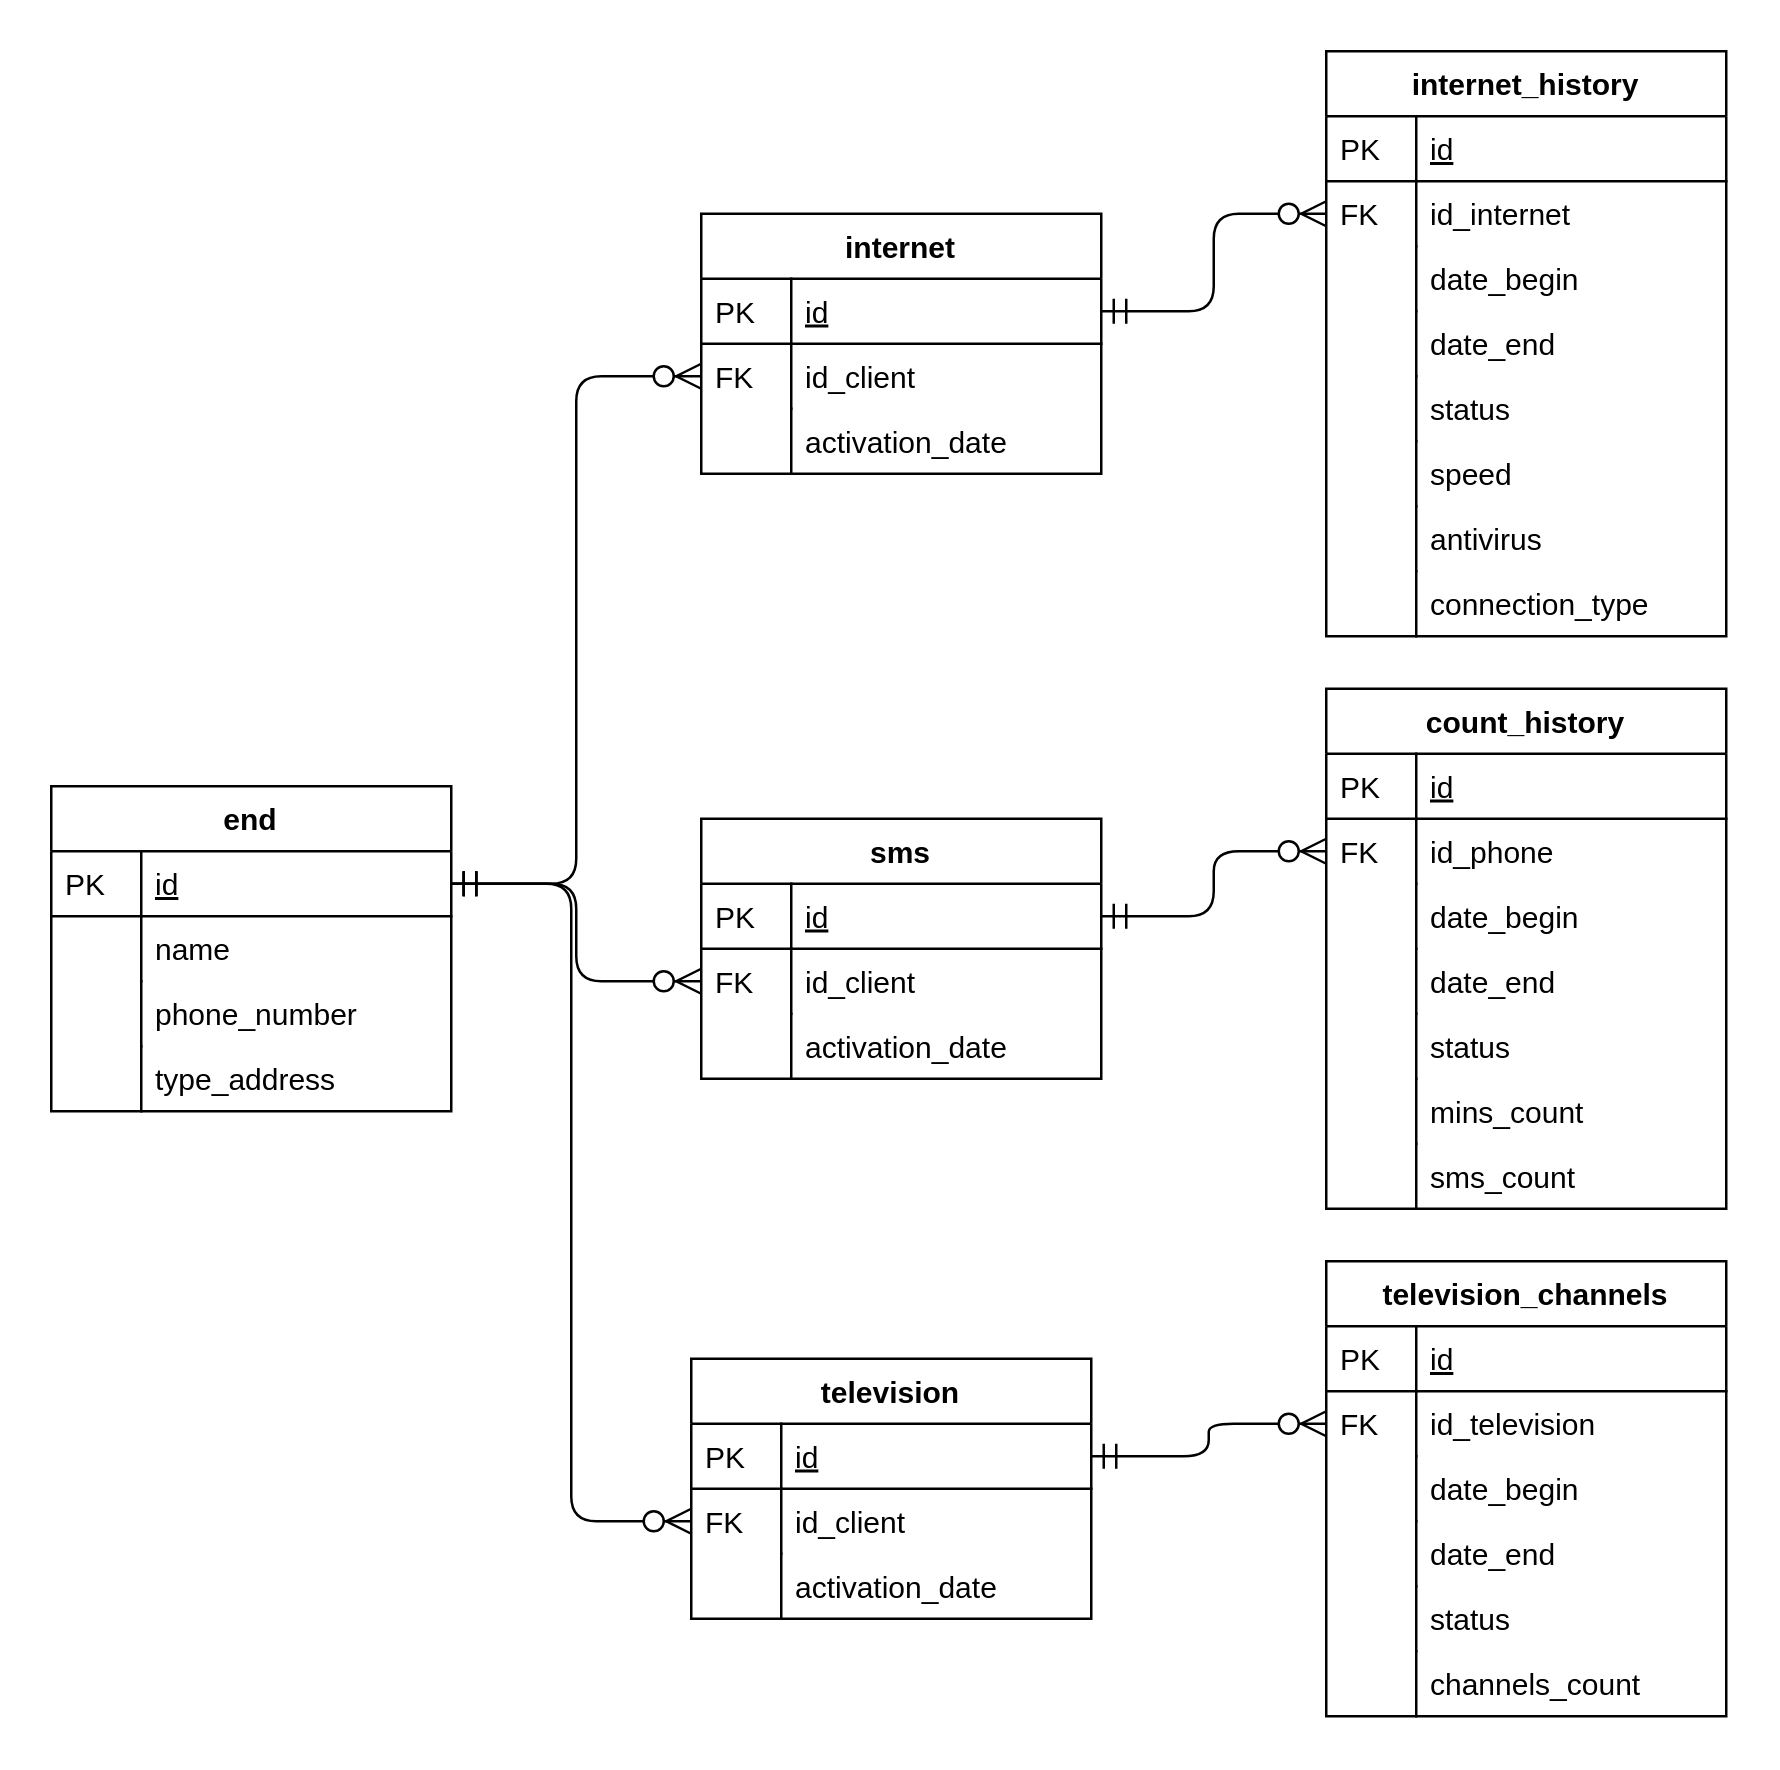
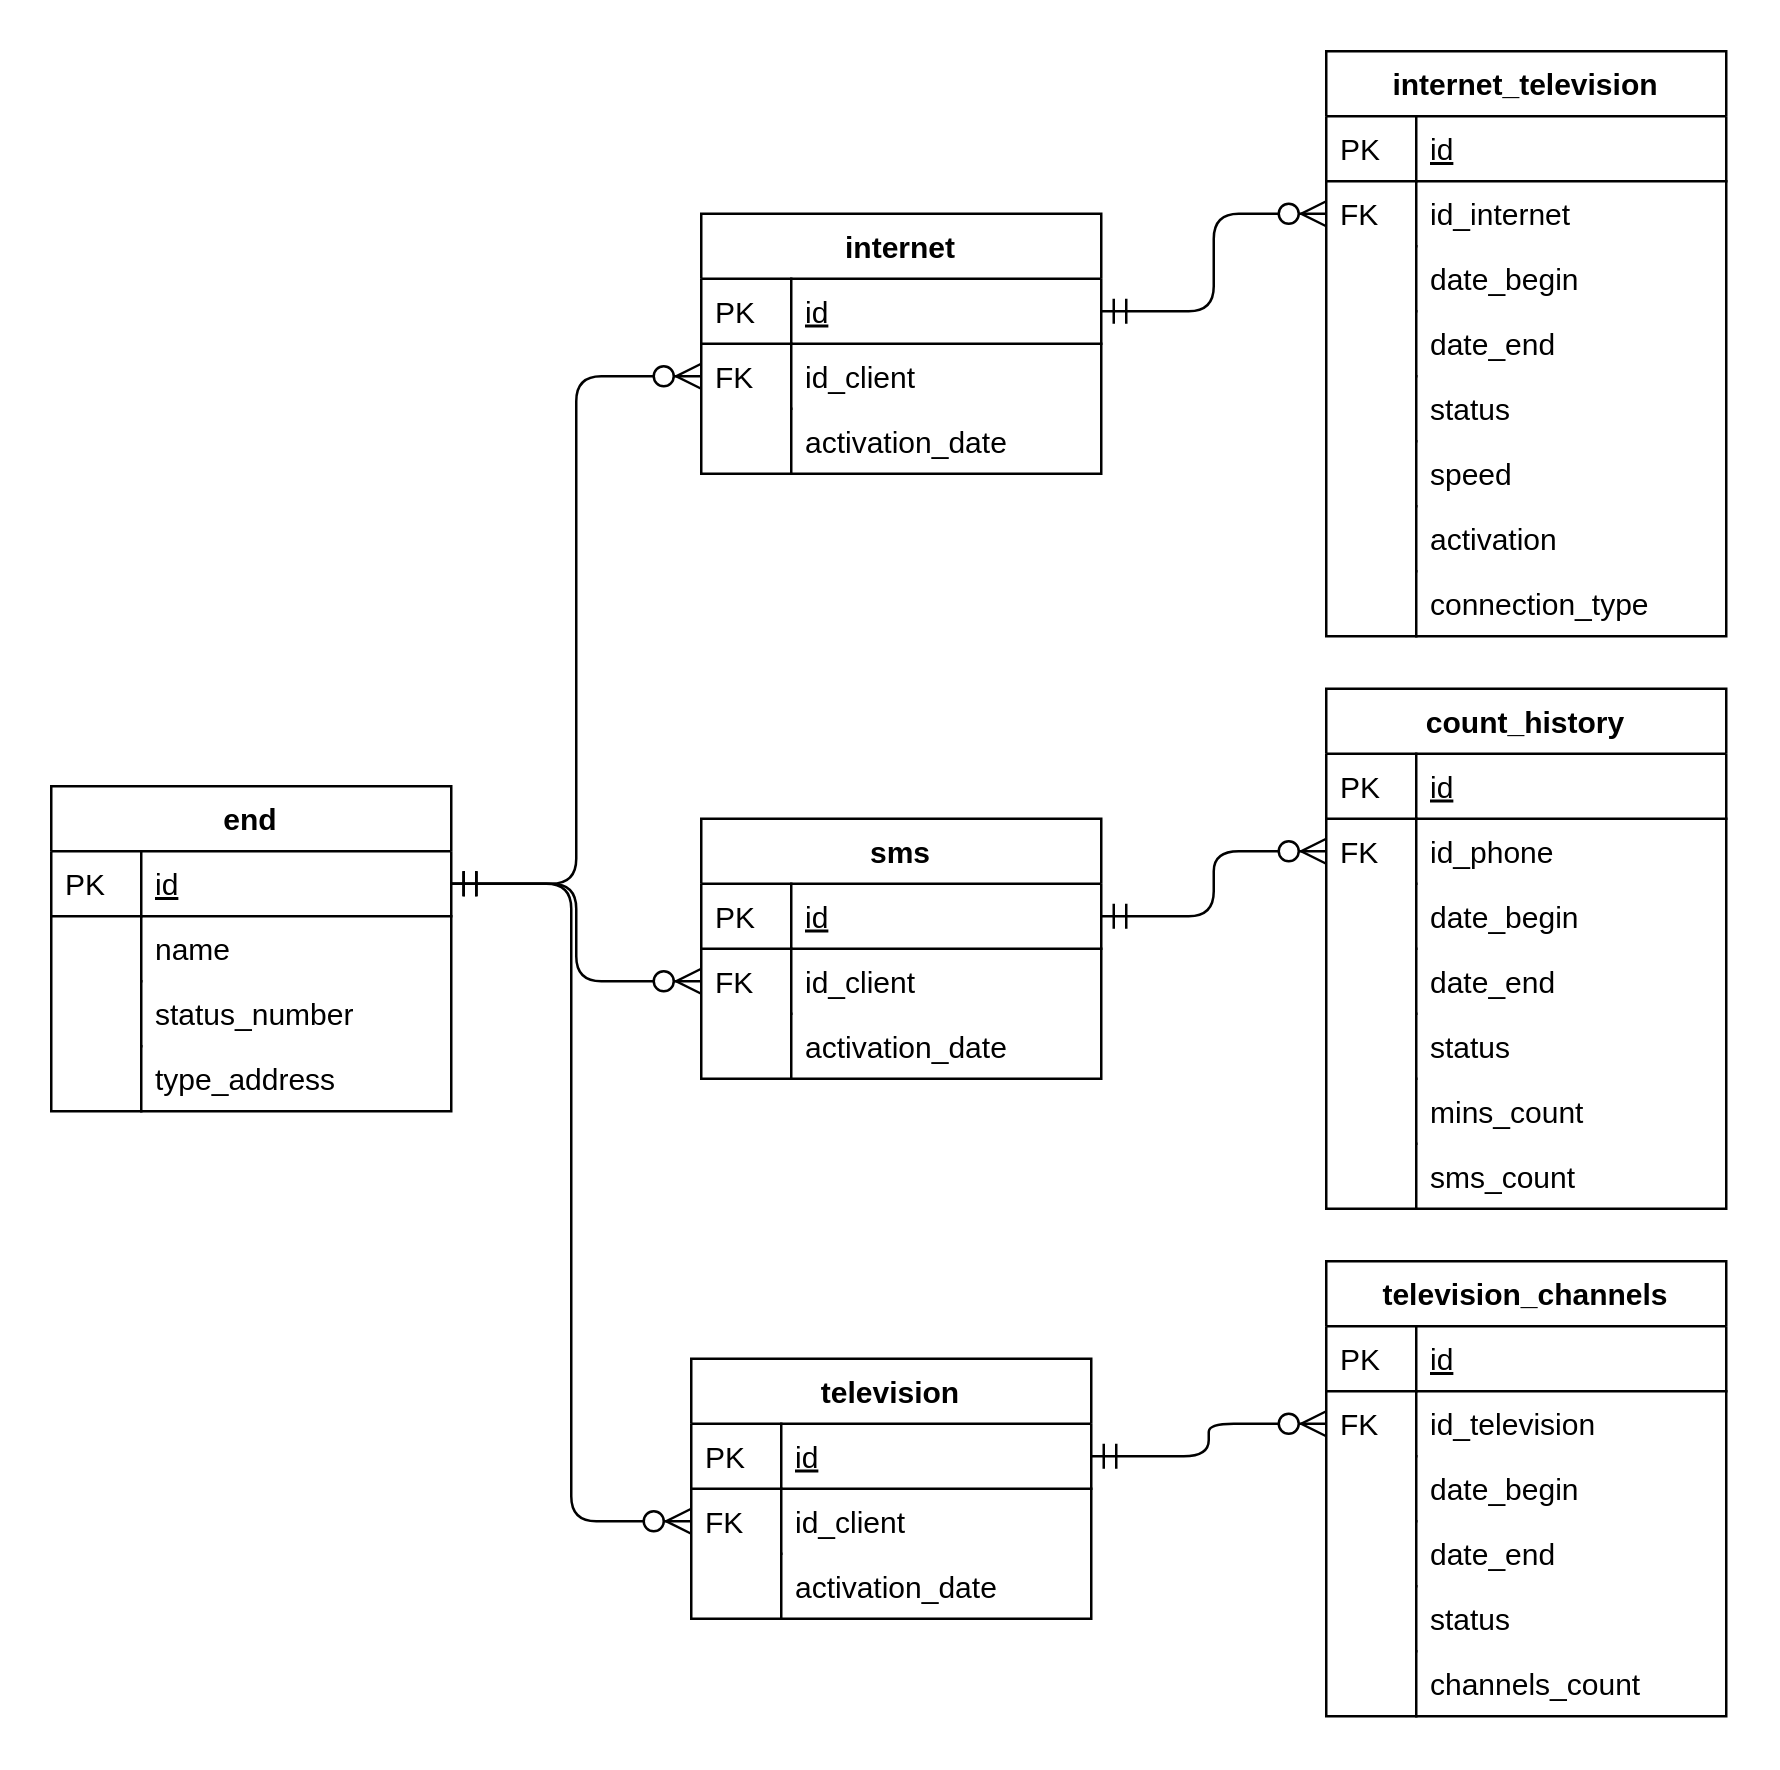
(1525, 85) -> (1525, 85)
(1498, 540) -> (1506, 540)
(256, 1015) -> (264, 1015)
